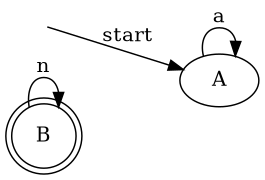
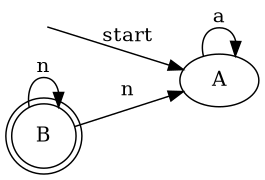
none -> (122, 111)
